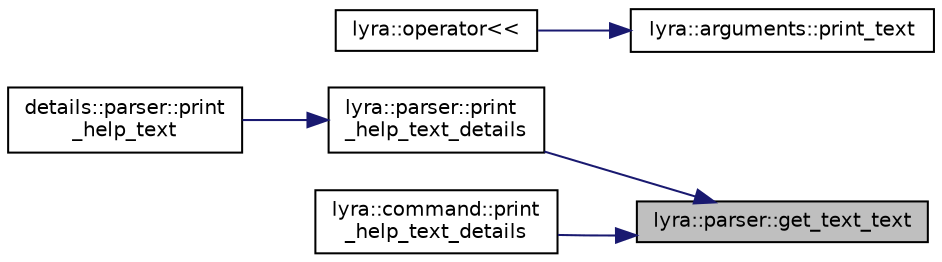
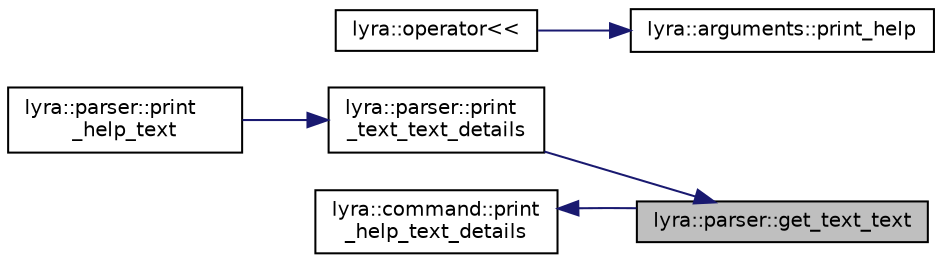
(782, 31) -> (782, 31)
(125, 120) -> (125, 120)
(436, 120) -> (436, 120)
(587, 235) -> (607, 208)
